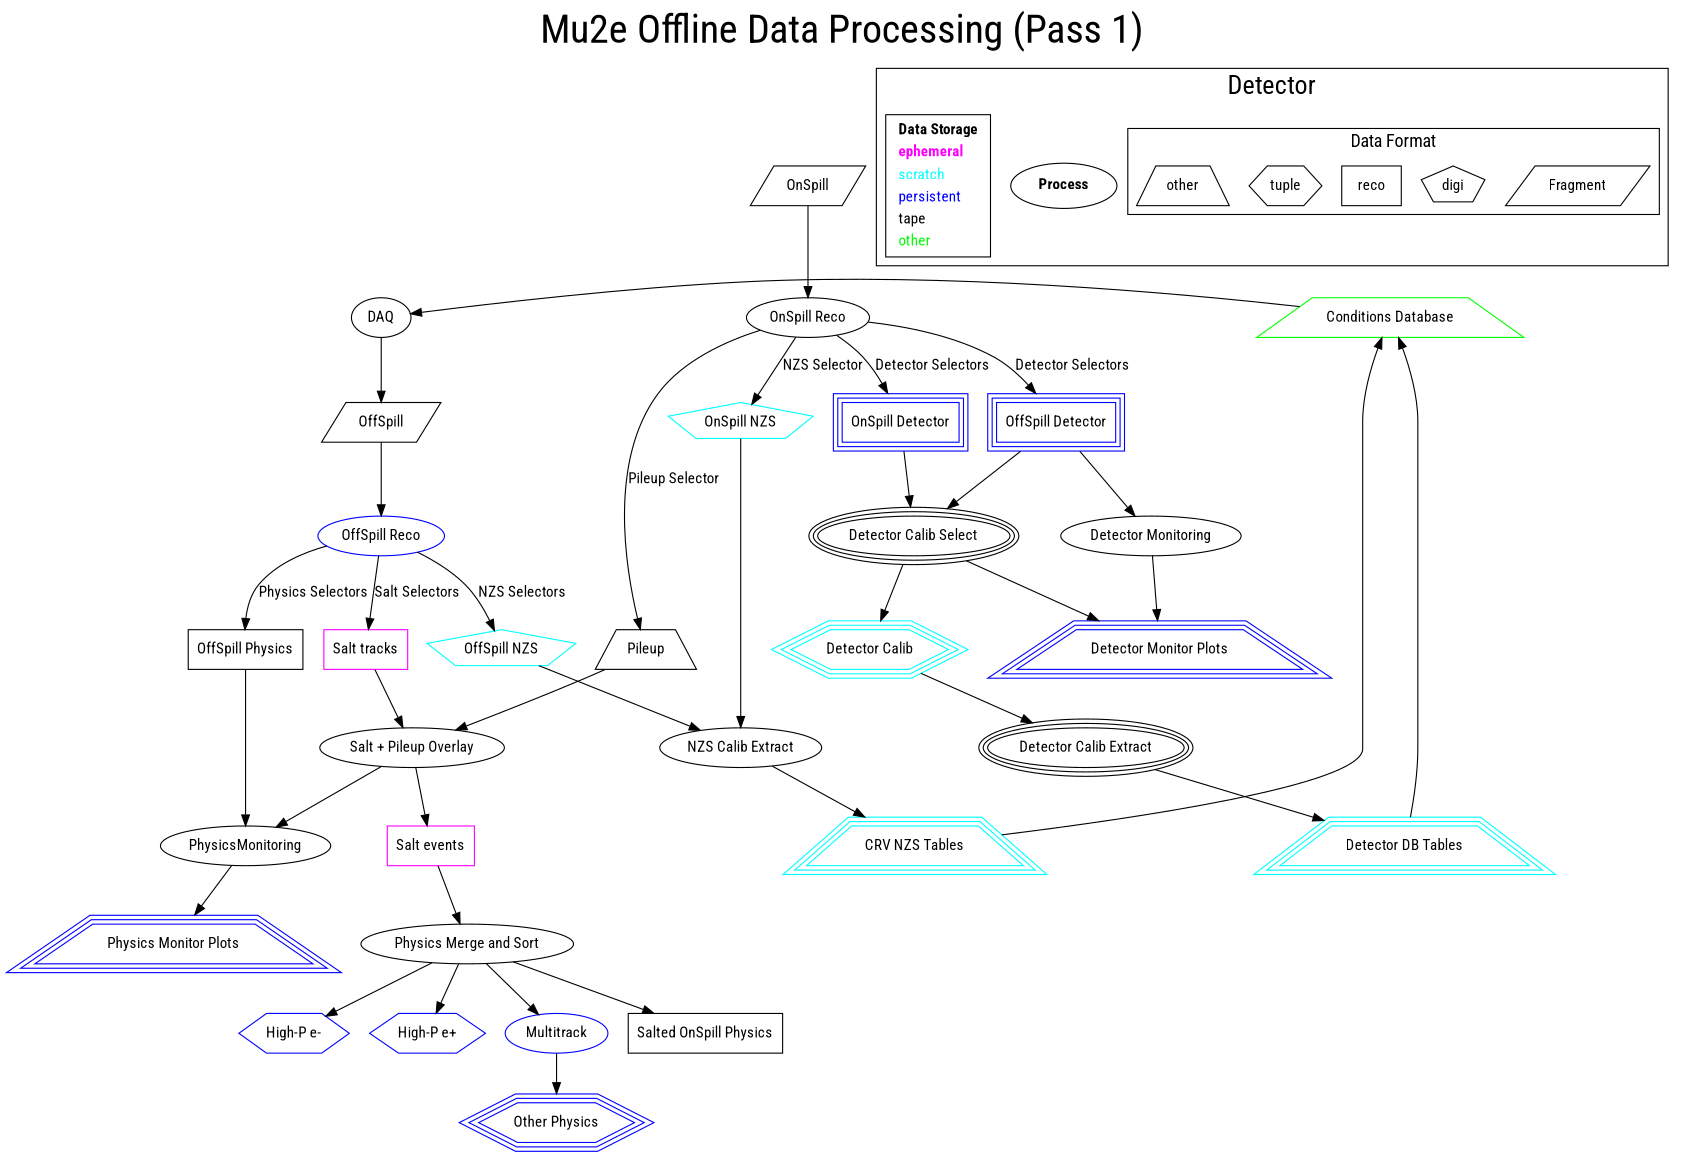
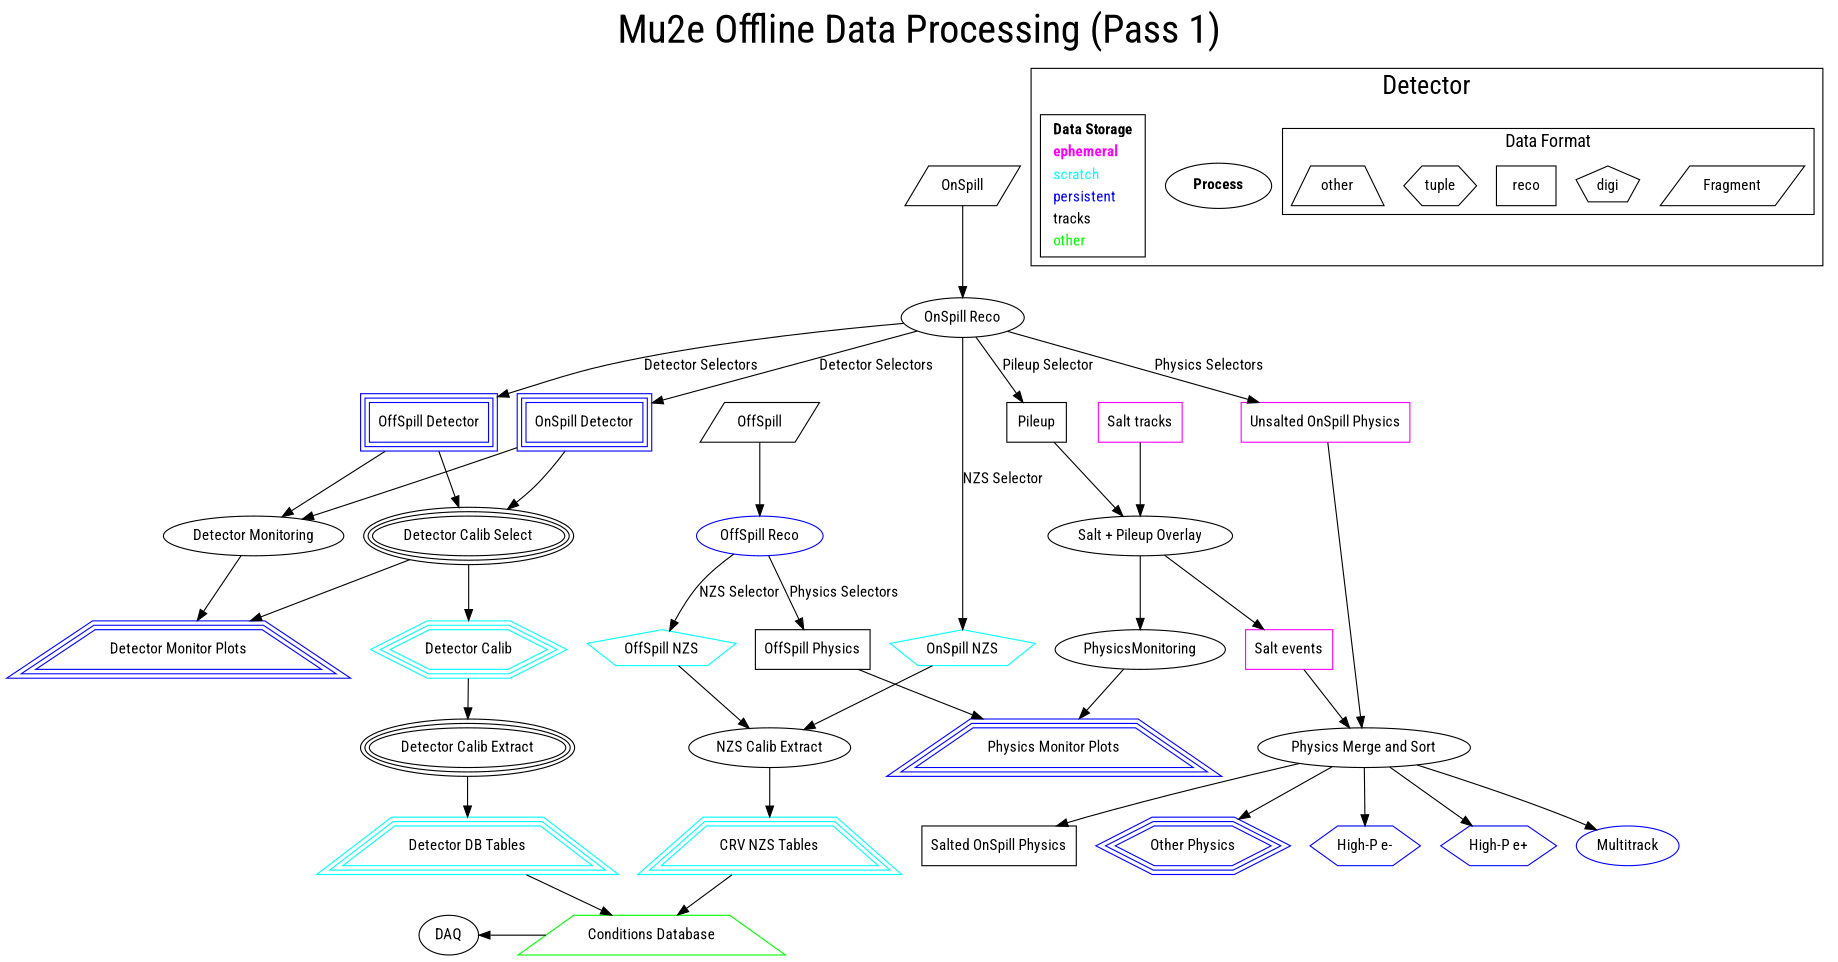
(912, 219) -> (1072, 219)
(381, 364) -> none
none -> (1326, 422)
none -> (415, 482)
(374, 587) -> none
(522, 593) -> (739, 593)
(646, 650) -> (1037, 422)
(246, 742) -> (915, 692)
(557, 1068) -> (1290, 790)
